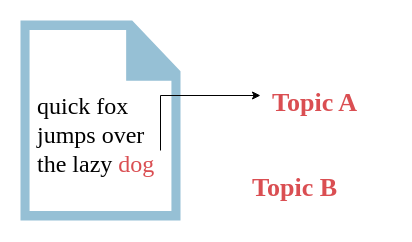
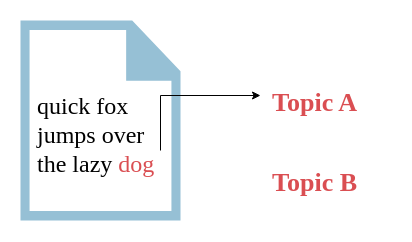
(311, 181) -> (331, 176)
